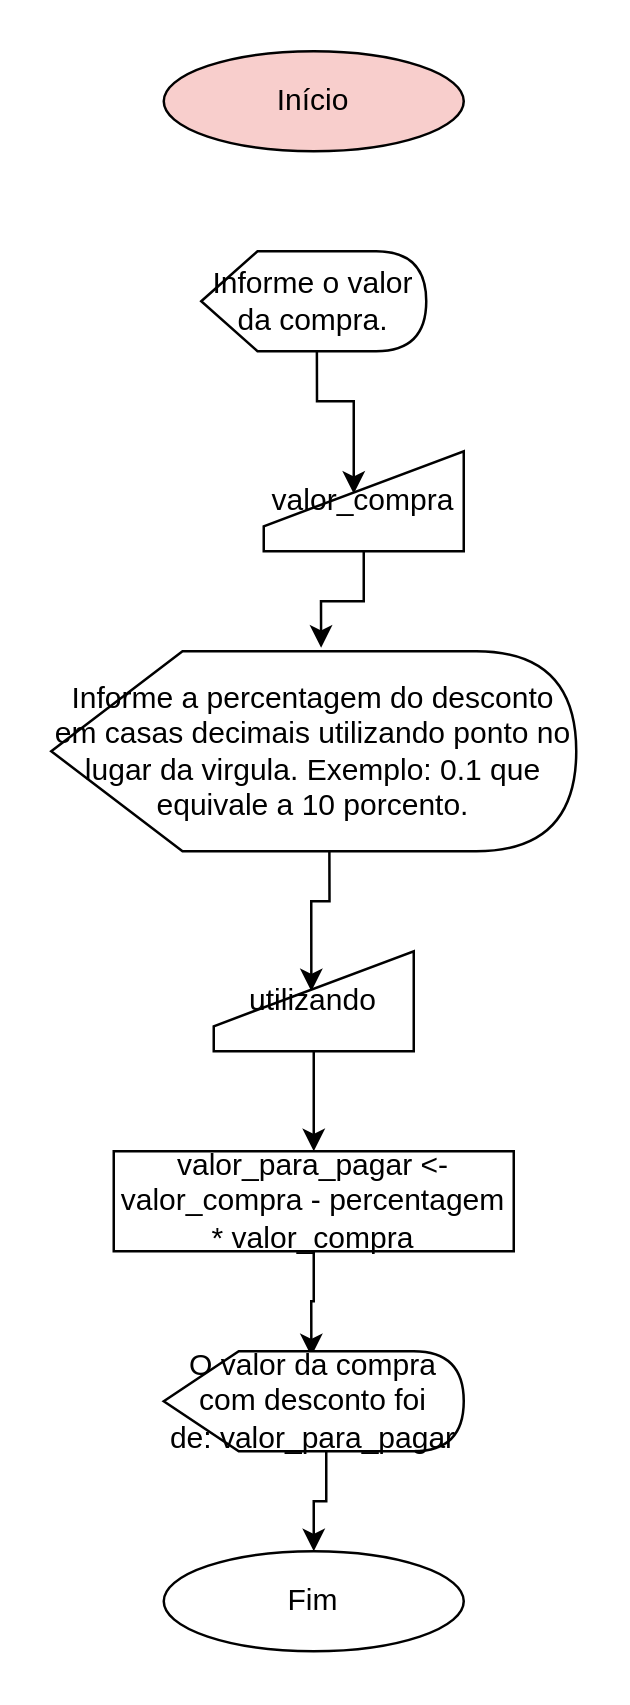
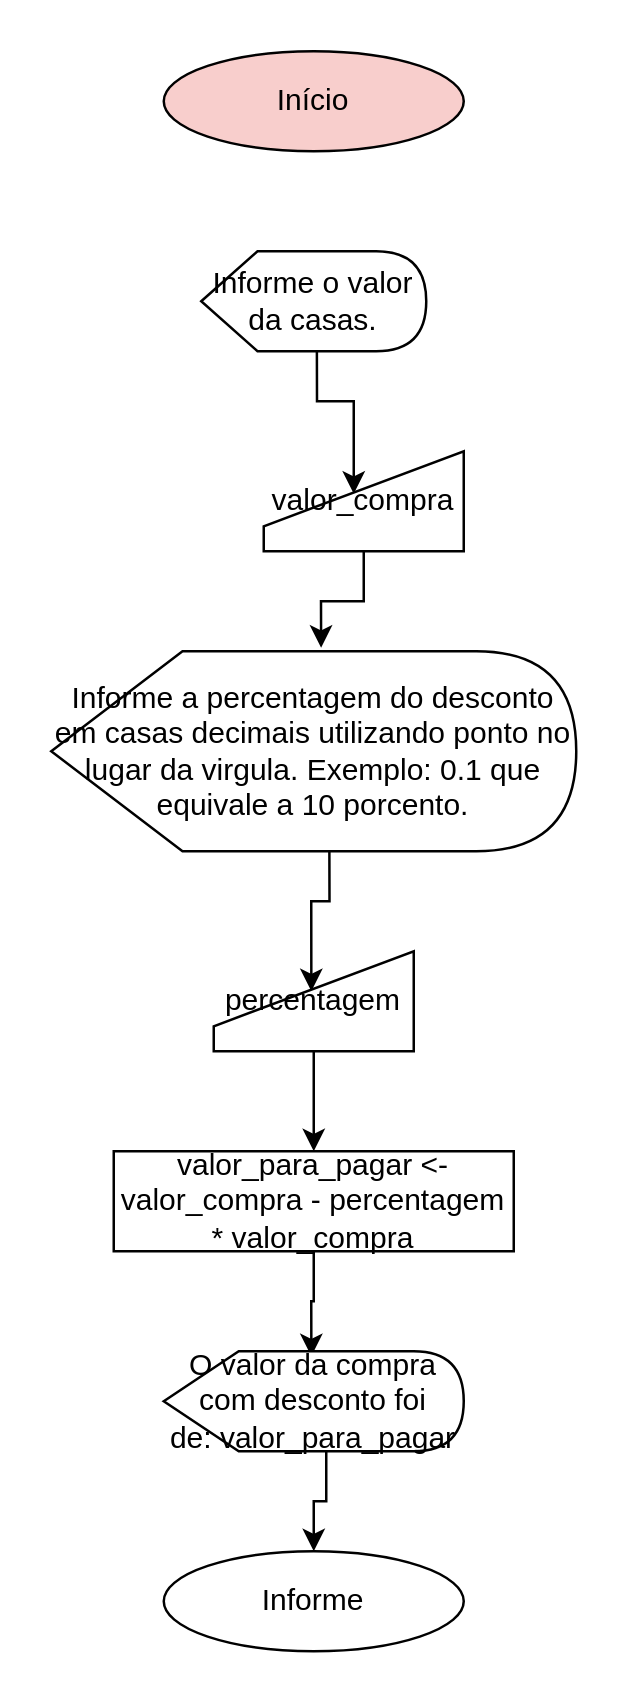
(314, 301) -> (314, 301)
(314, 1001) -> (314, 1001)
(314, 1601) -> (314, 1601)
